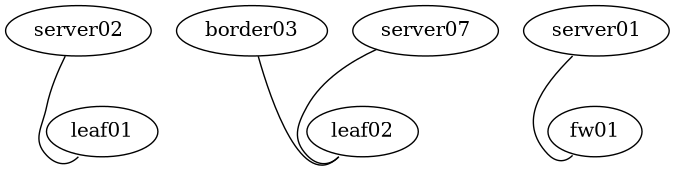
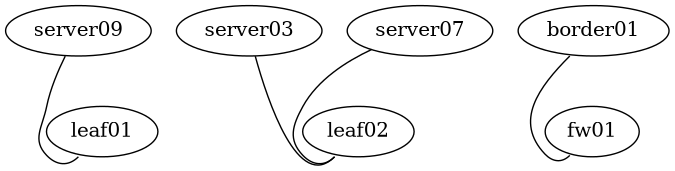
(78, 31) -> (78, 31)
(252, 31) -> (249, 31)
(596, 31) -> (594, 31)
